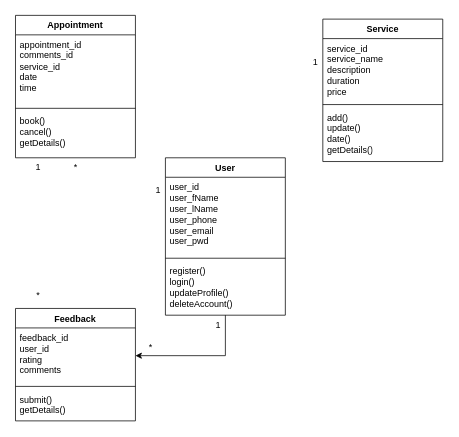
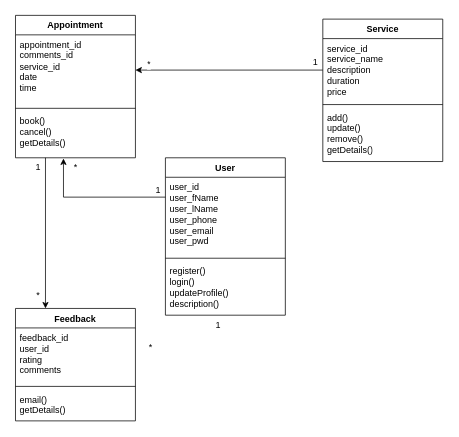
none -> (142, 70)
(355, 134) -> (355, 134)
none -> (63, 182)
none -> (45, 231)
(207, 288) -> (205, 288)
(202, 356) -> none
(48, 406) -> (48, 406)
